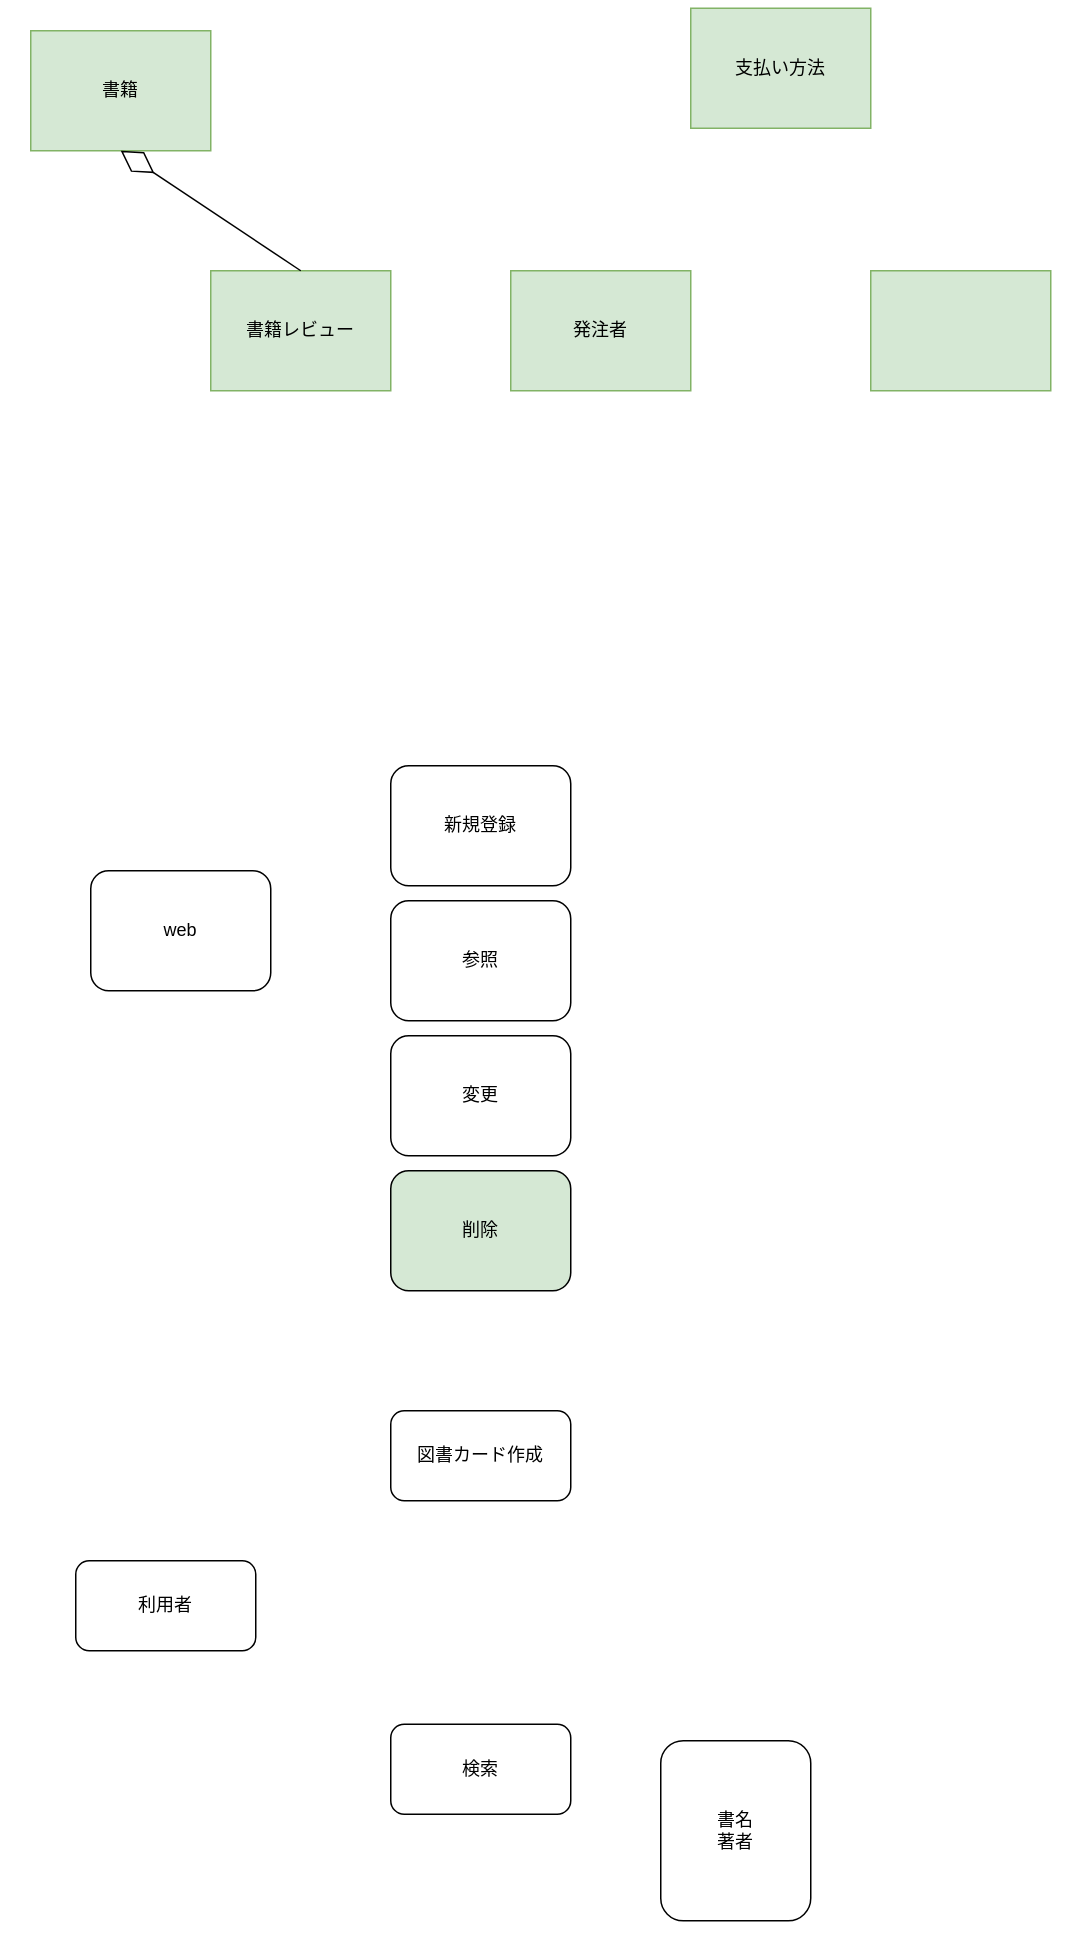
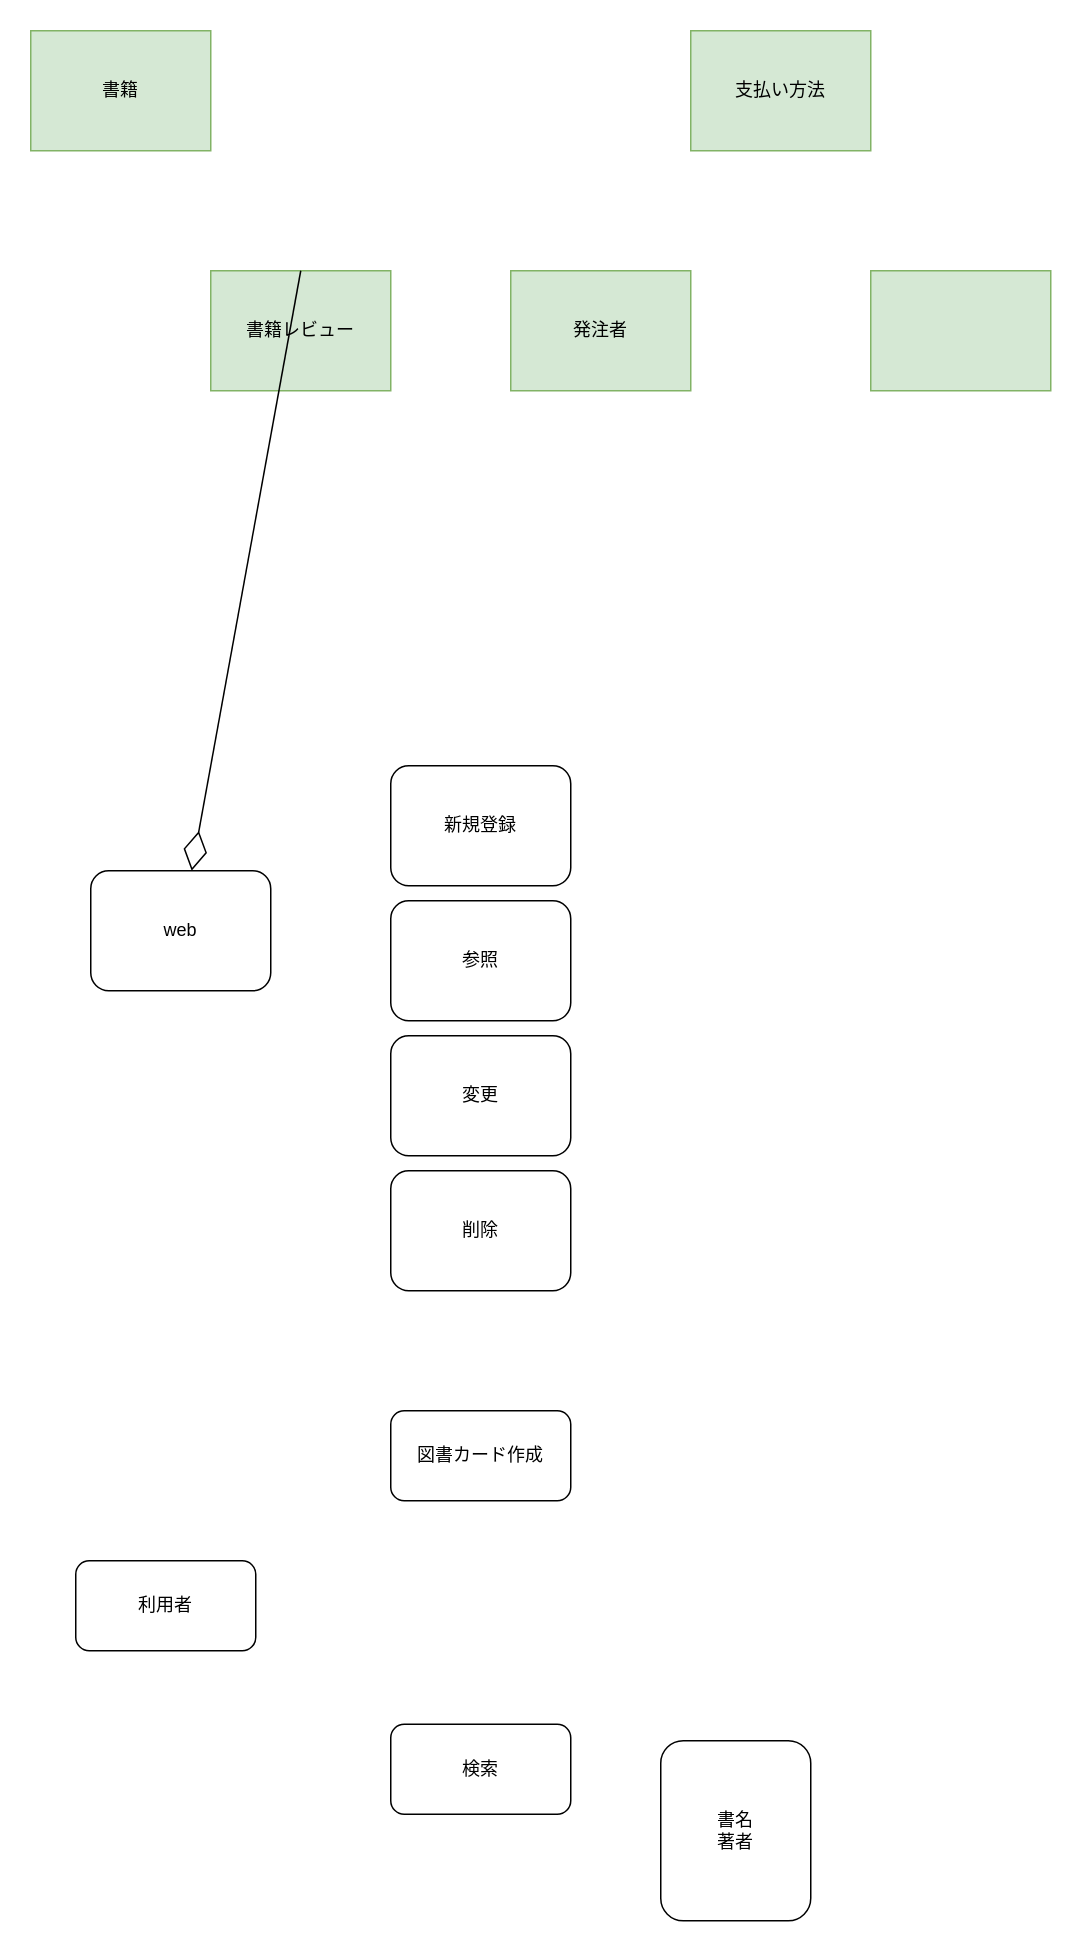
(781, 68) -> (781, 91)
(227, 222) -> (250, 552)
(481, 1231) -> (481, 1231)
